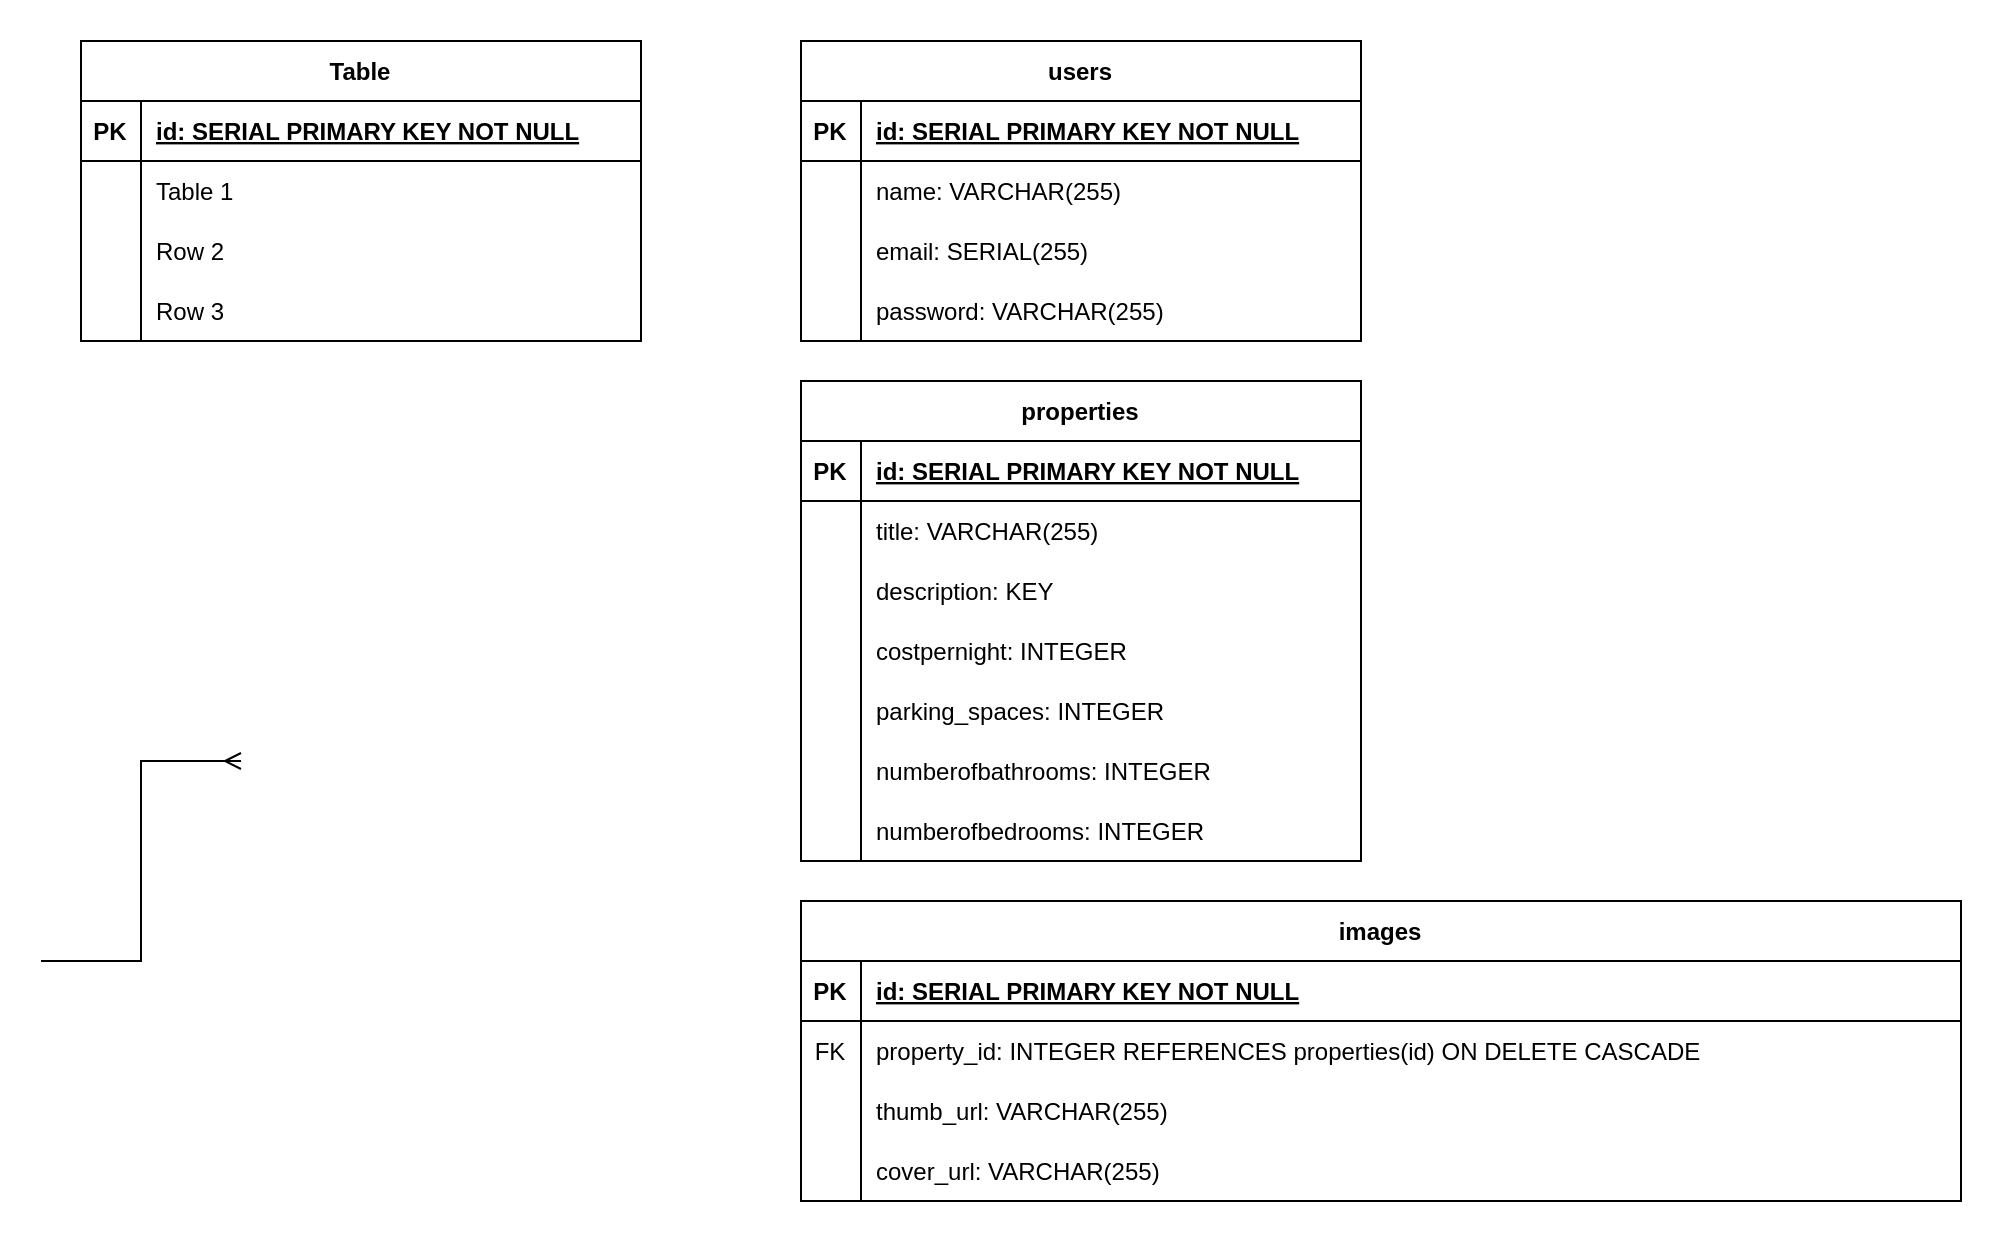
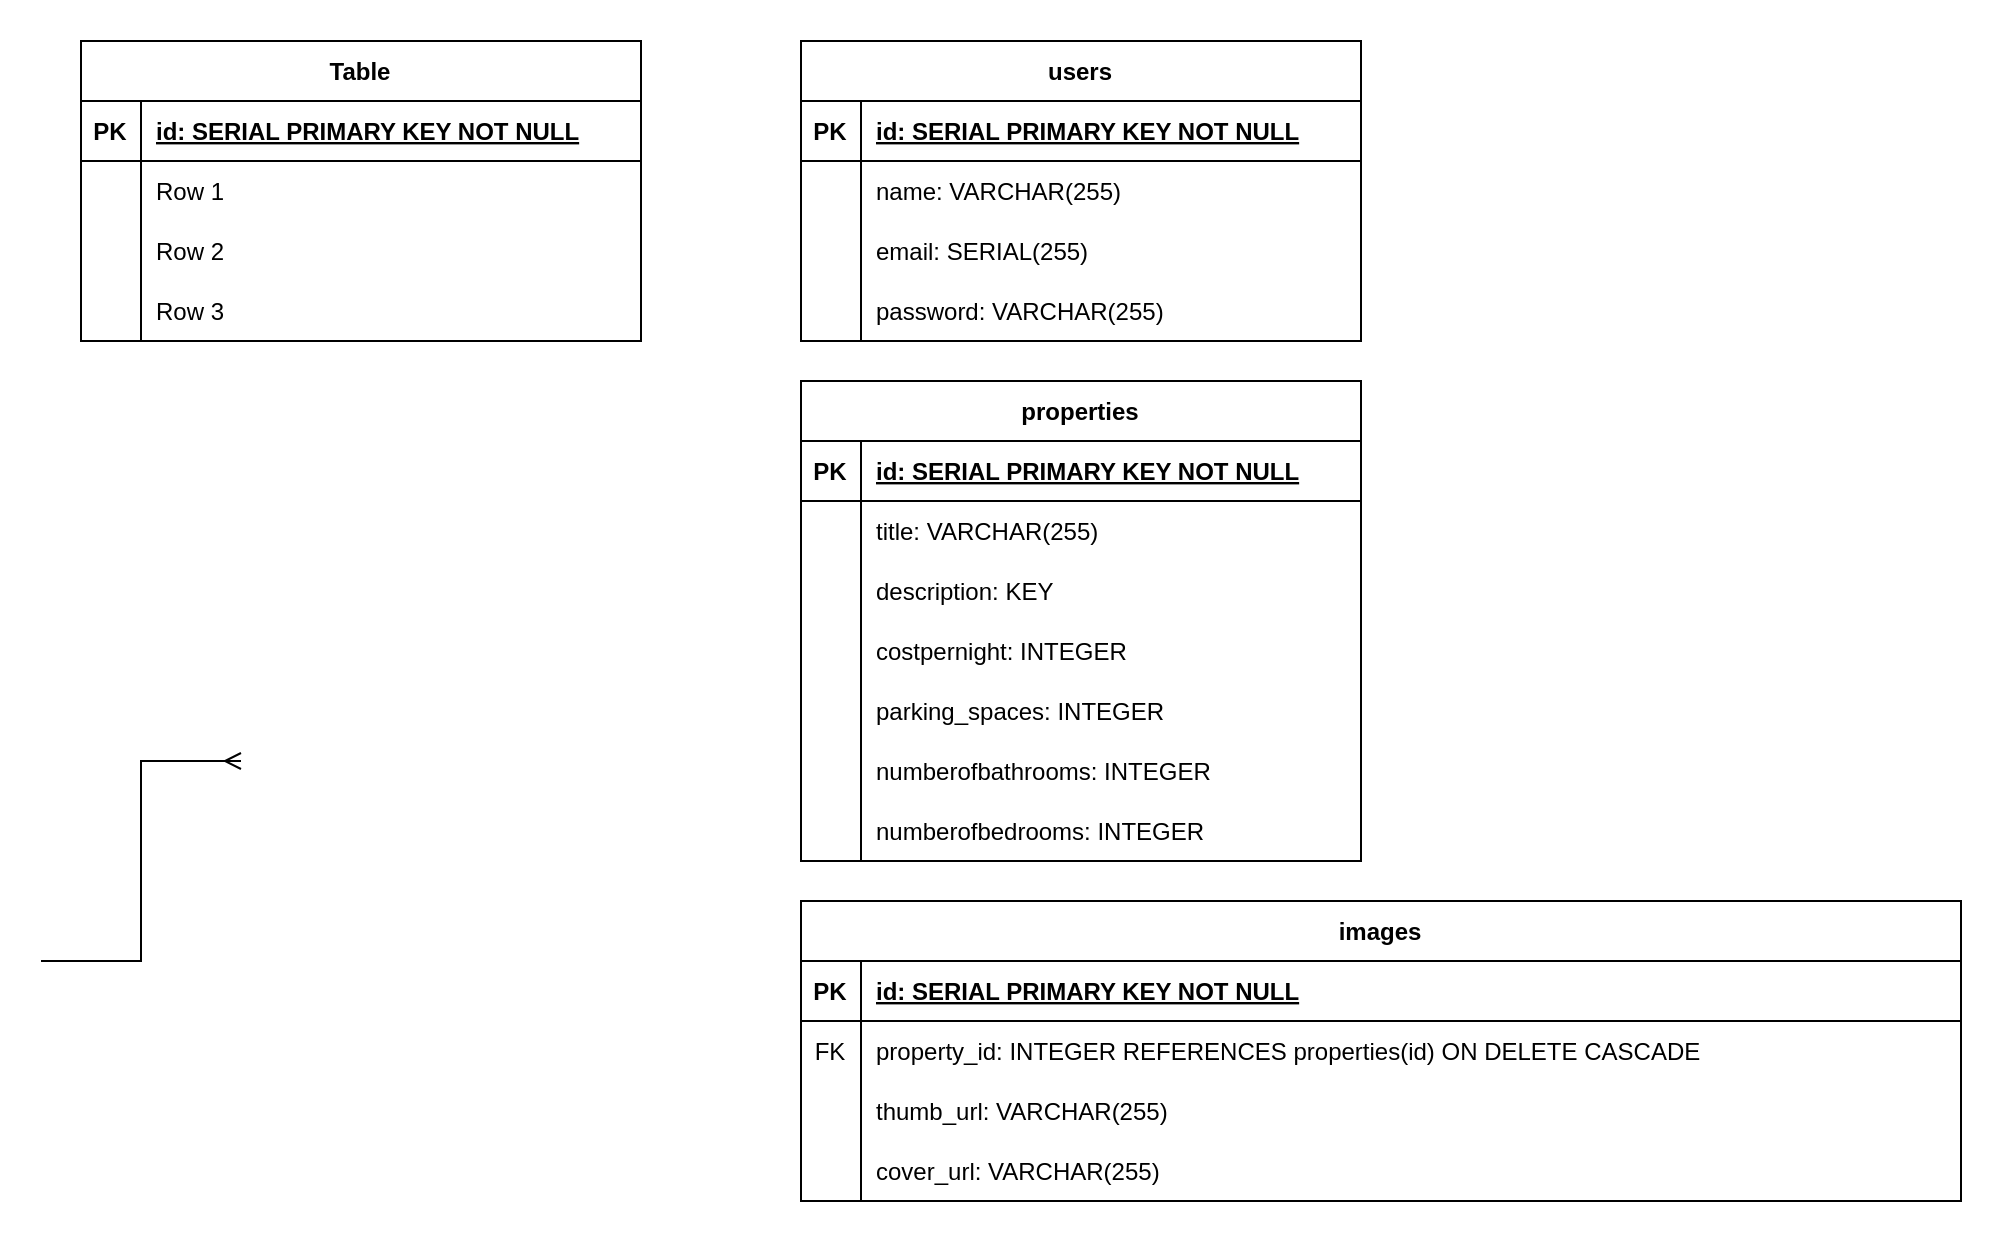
(197, 192) -> (186, 192)
